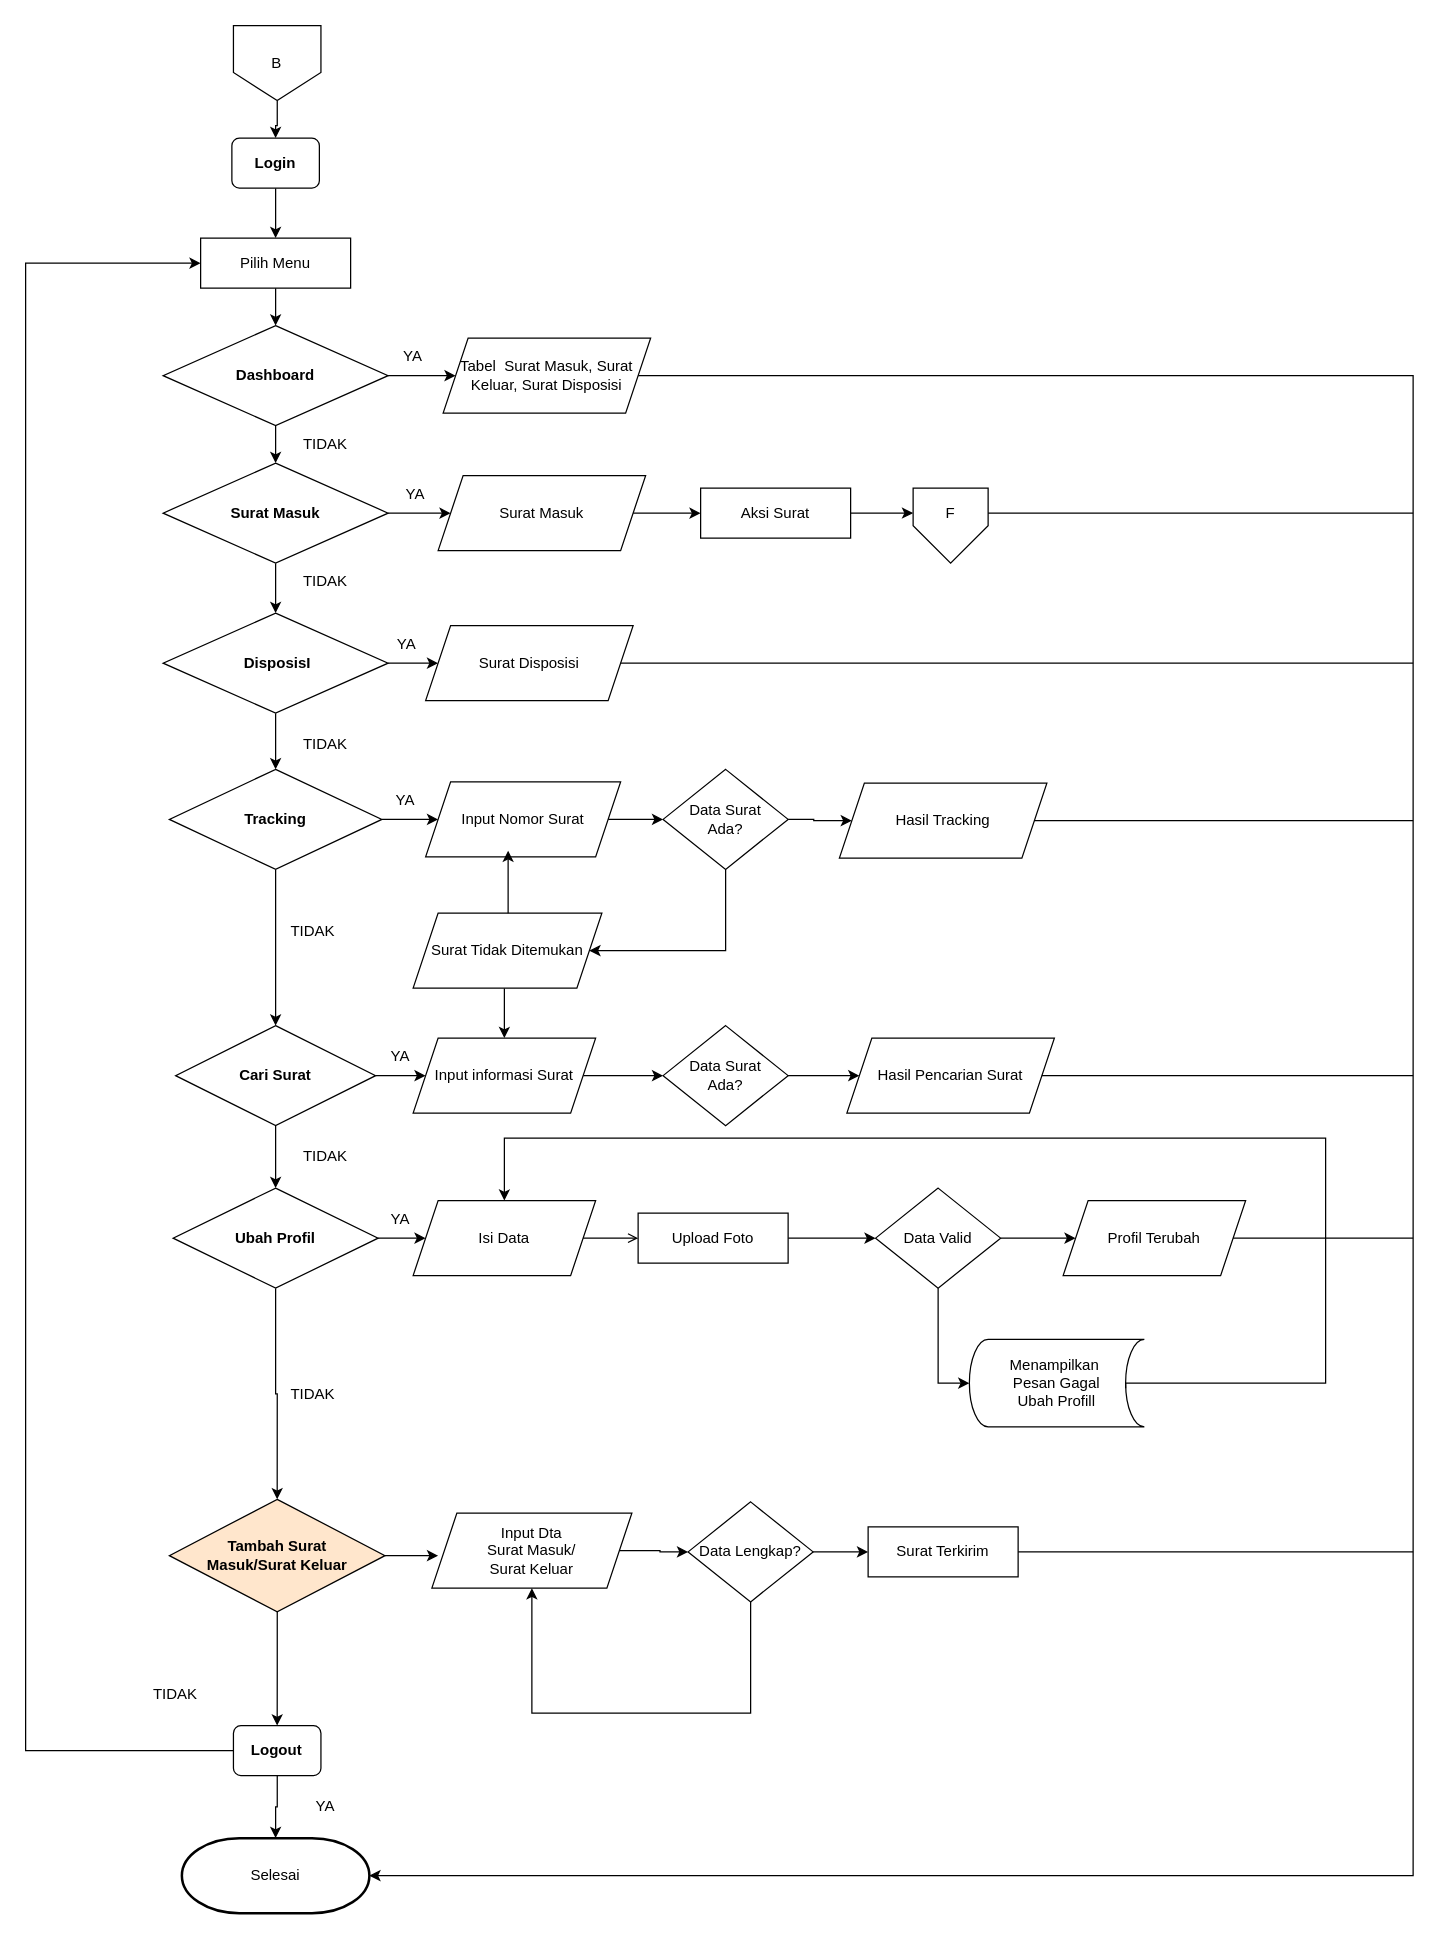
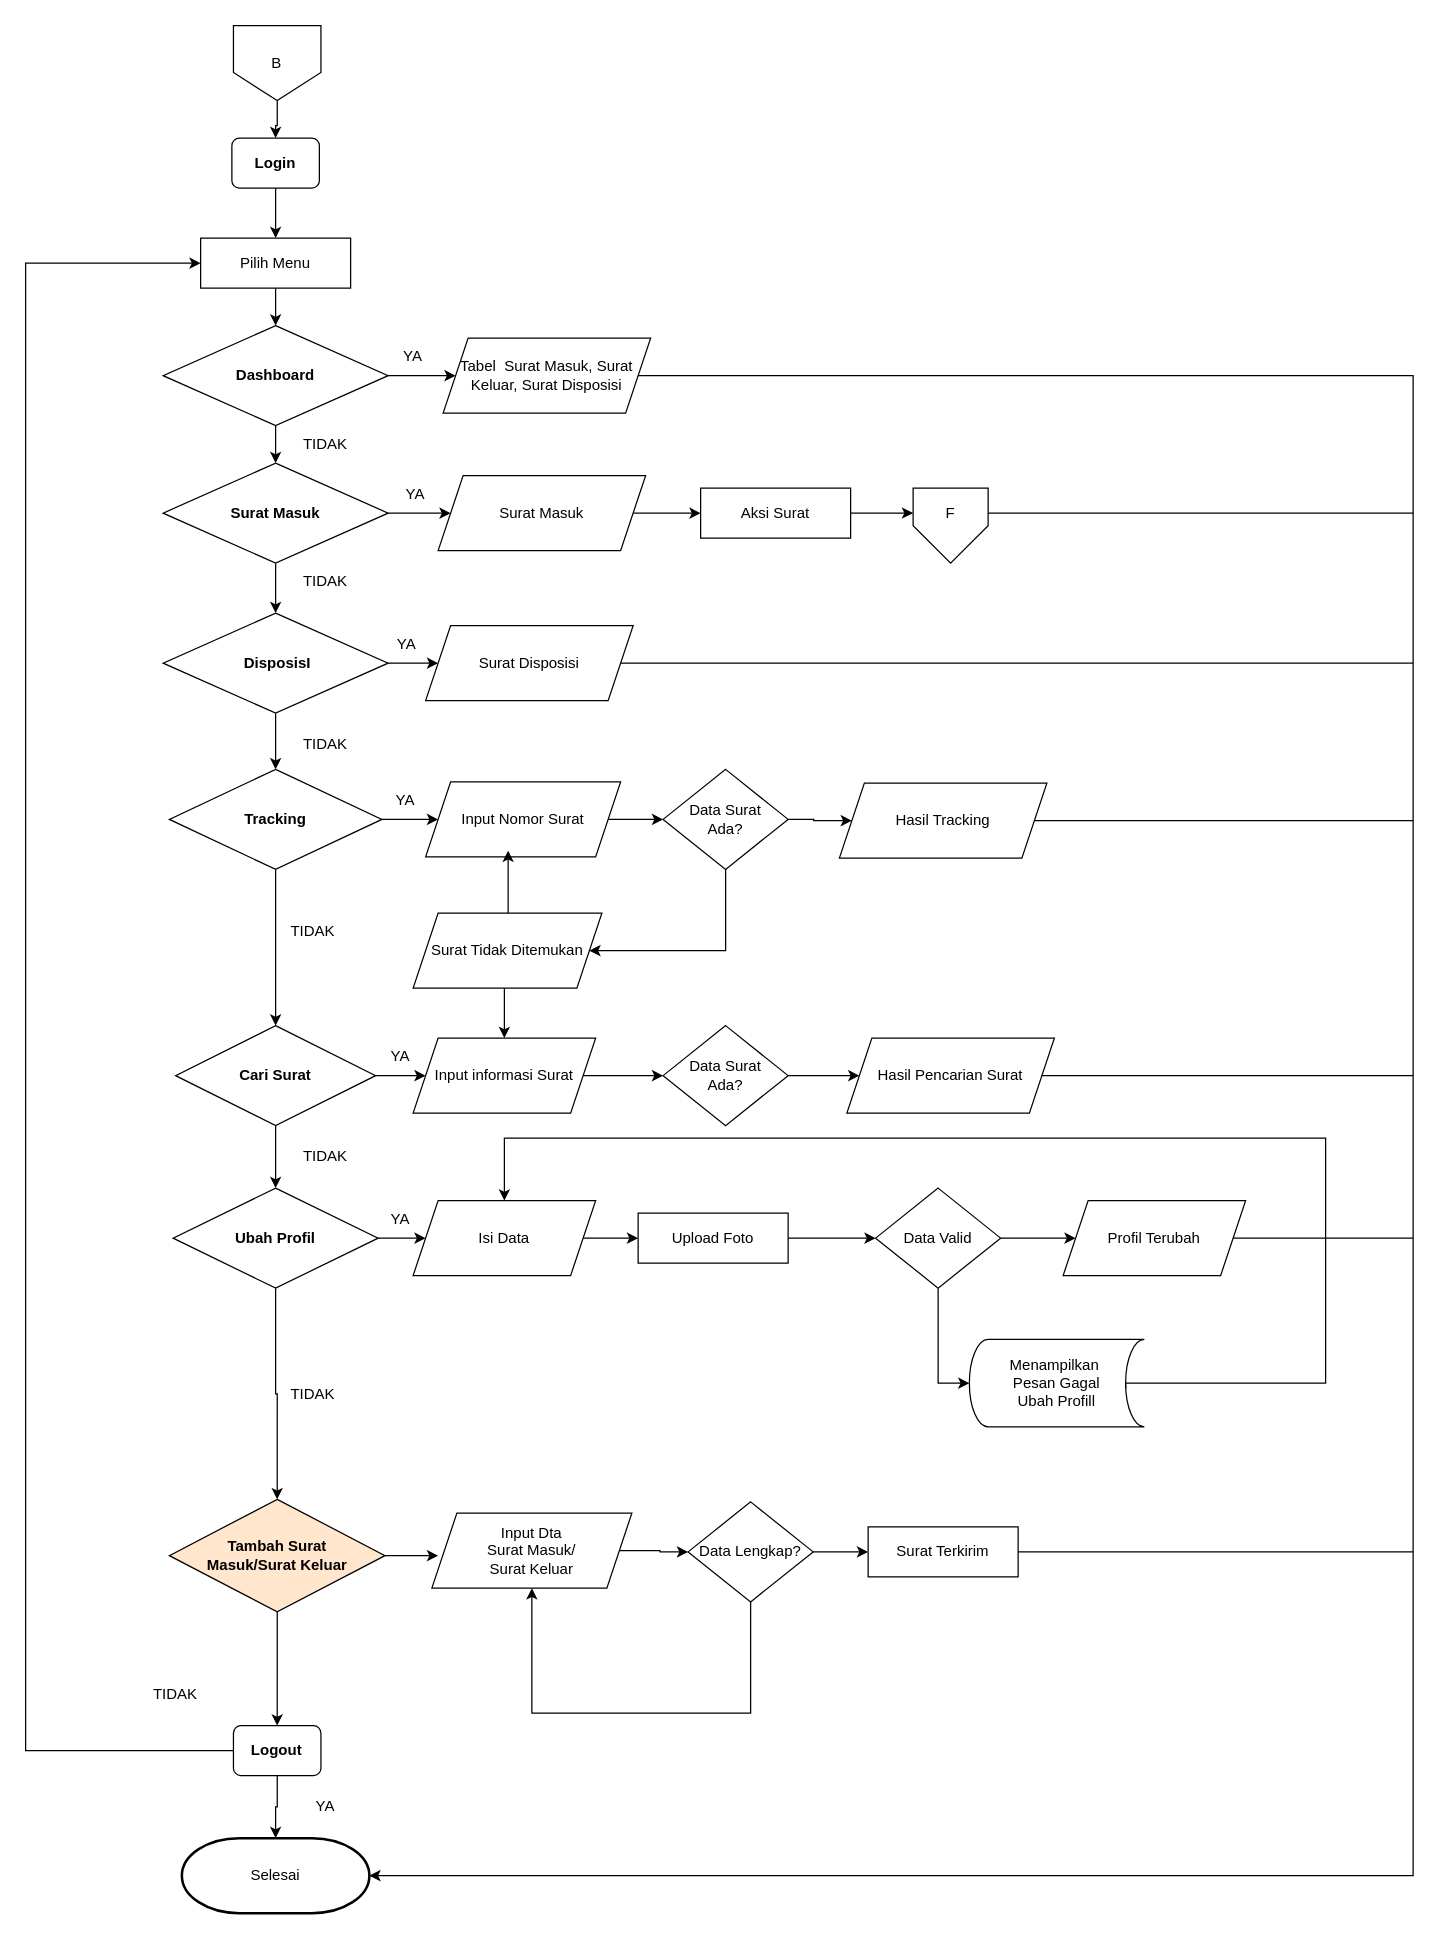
(630, 1238) -> (628, 1238)
